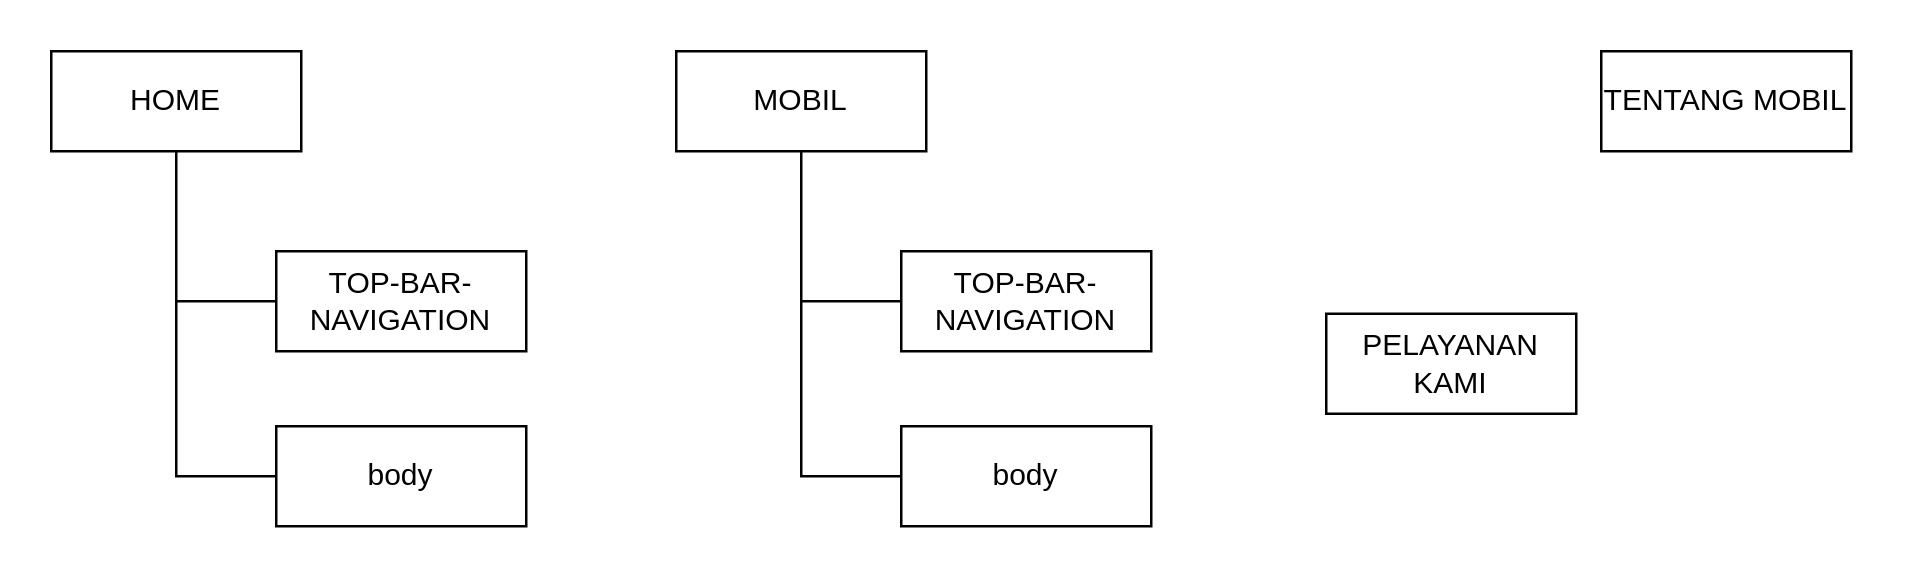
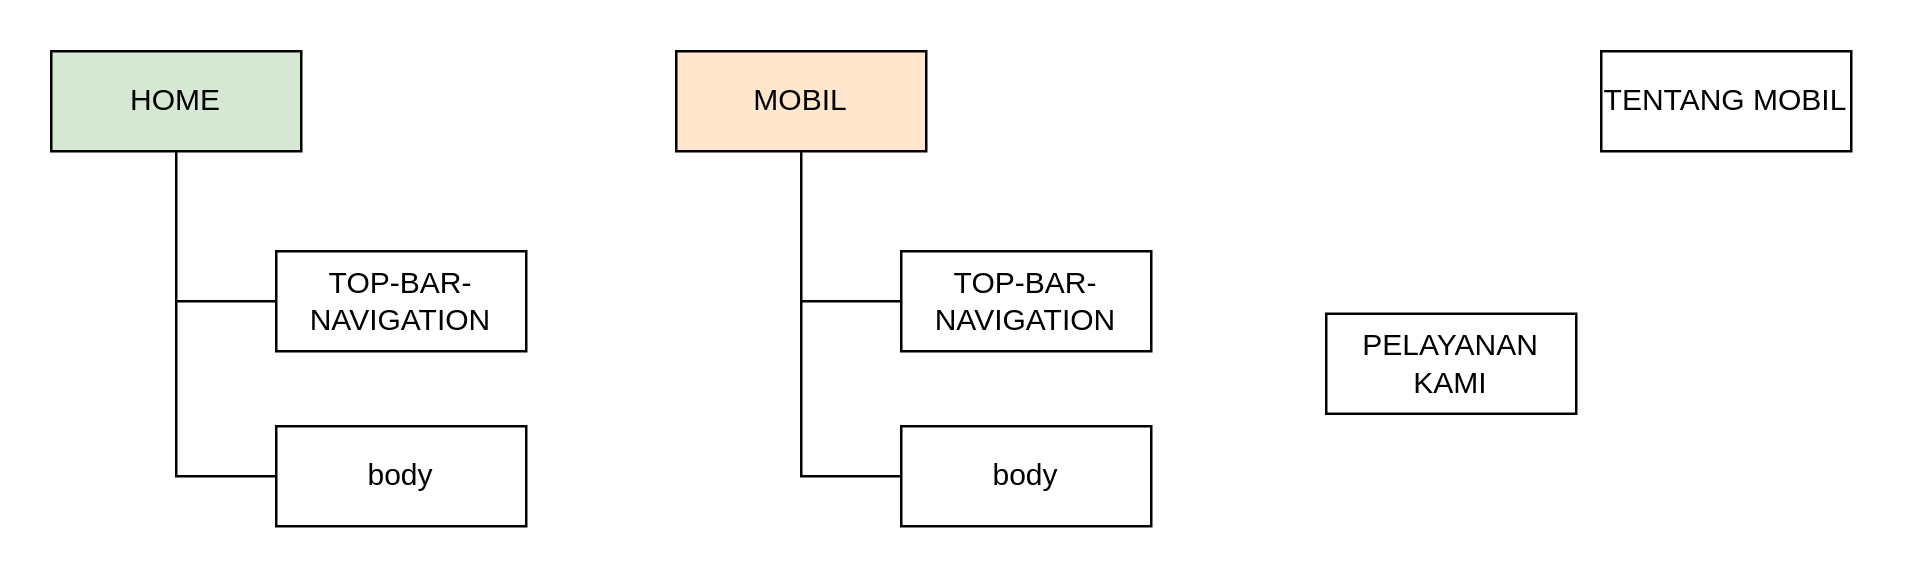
(176, 101) -> (176, 101)
(801, 101) -> (801, 101)
